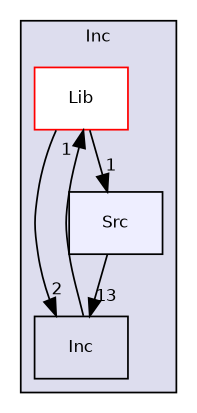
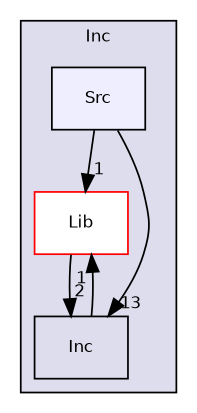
(96, 153) -> (91, 152)
